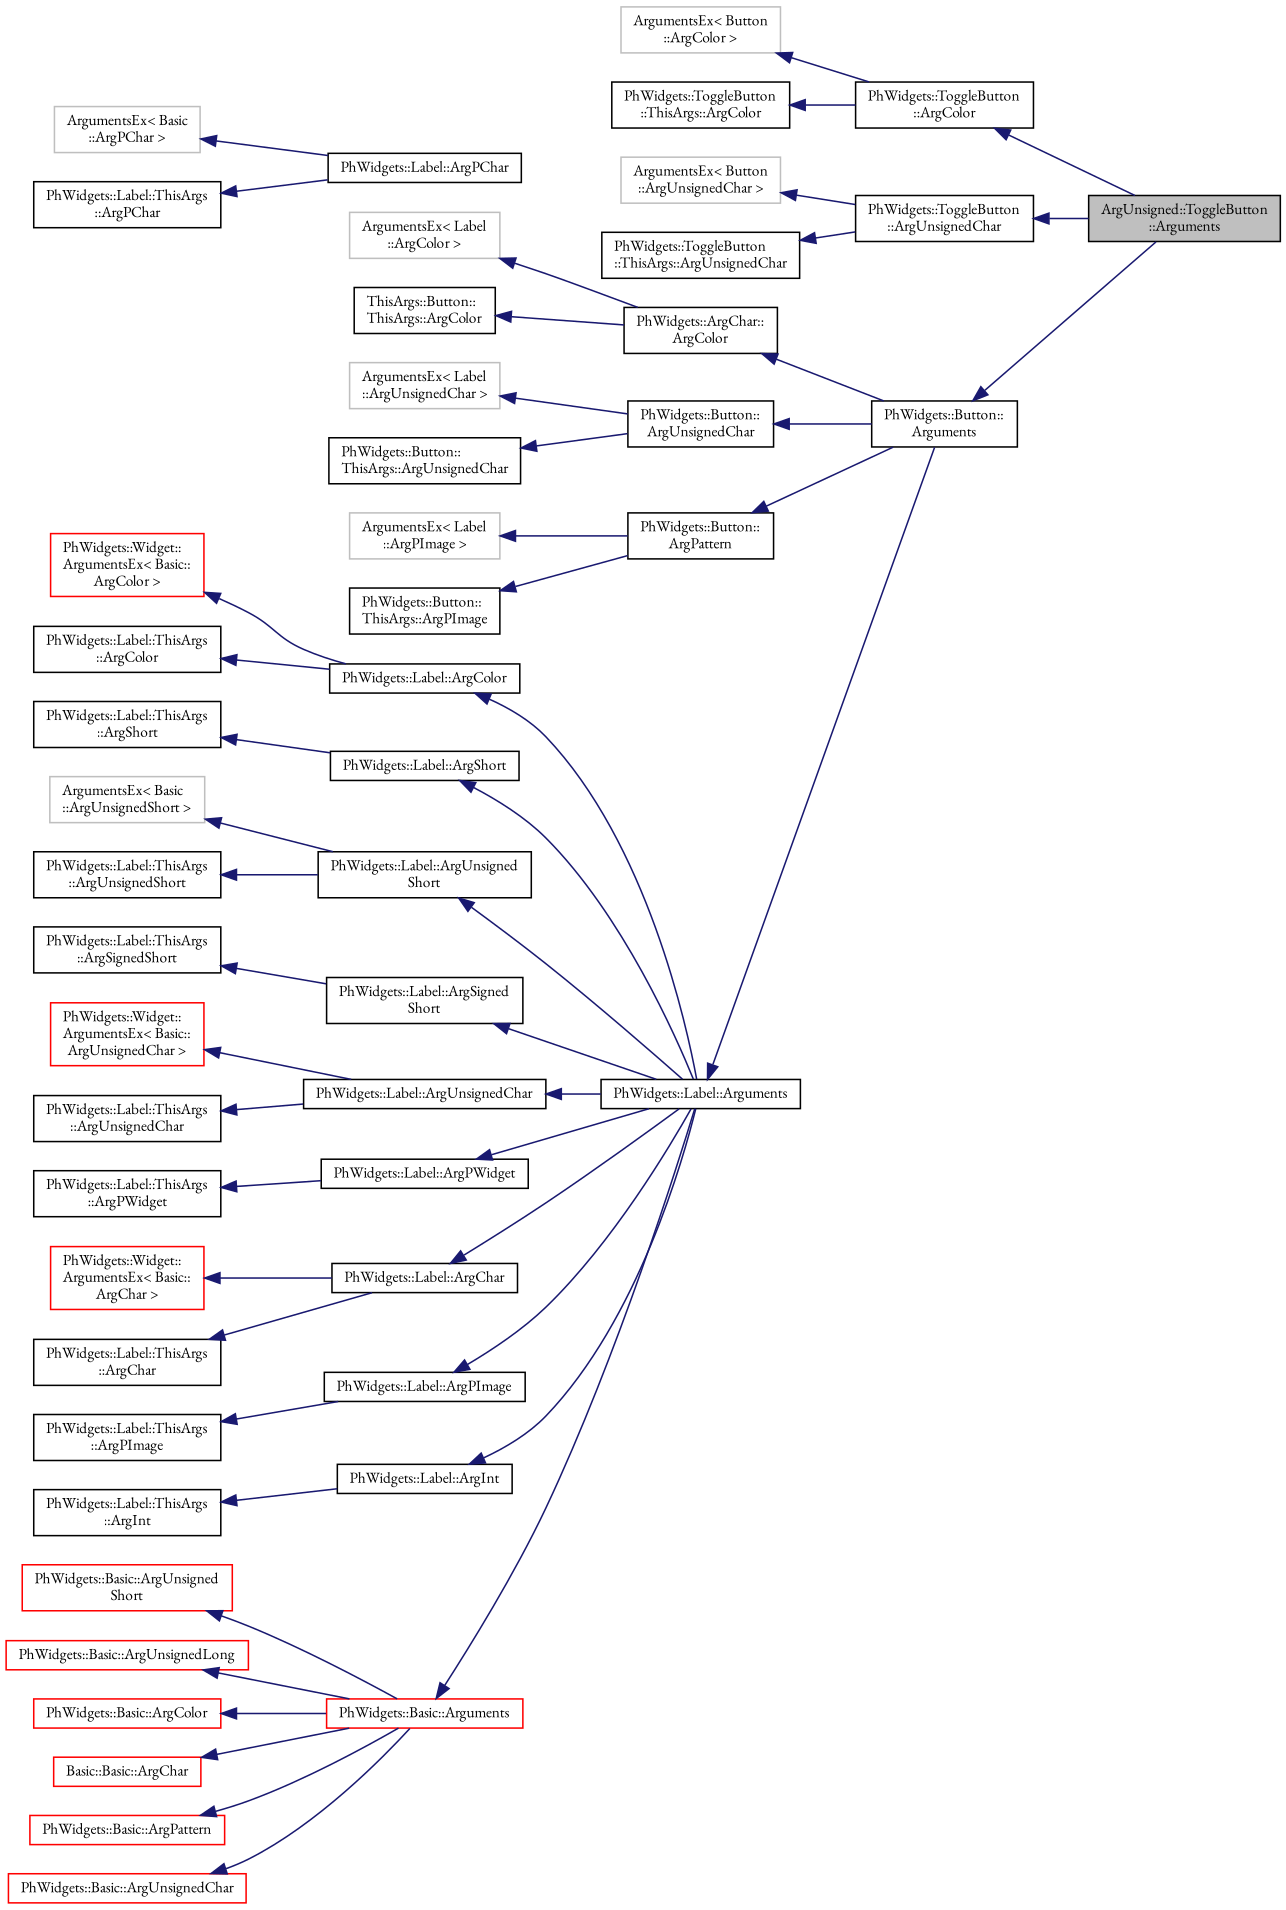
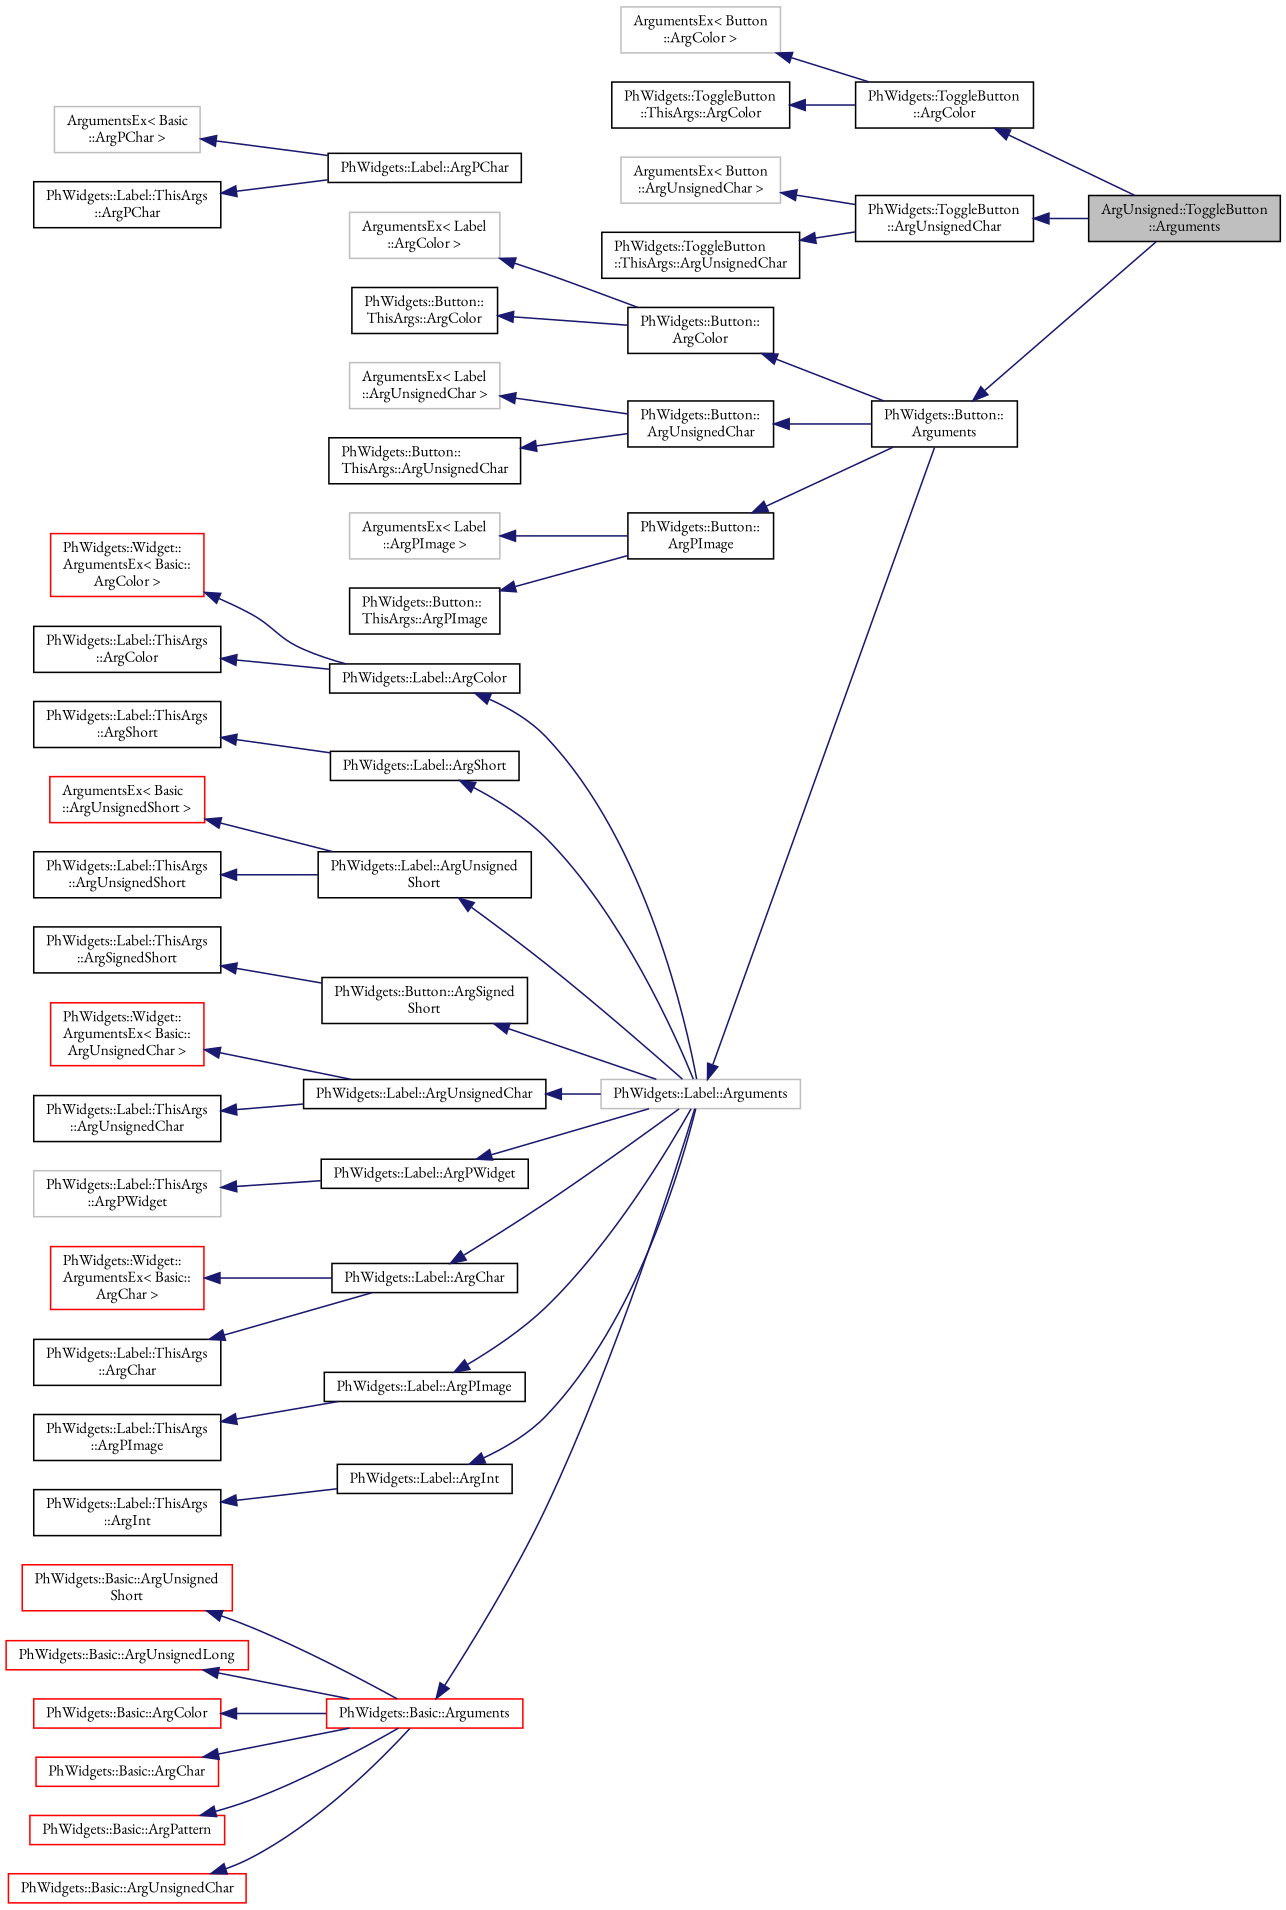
(425, 310) -> (425, 310)
(701, 330) -> (701, 330)
(701, 536) -> (701, 536)
(127, 800) -> (127, 800)
(425, 1001) -> (425, 1001)
(701, 1094) -> (701, 1094)
(127, 1194) -> (127, 1194)
(127, 1772) -> (127, 1772)
